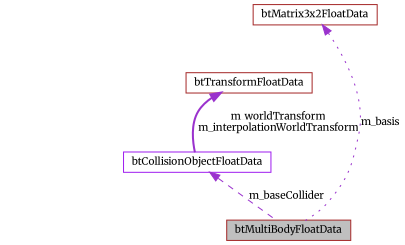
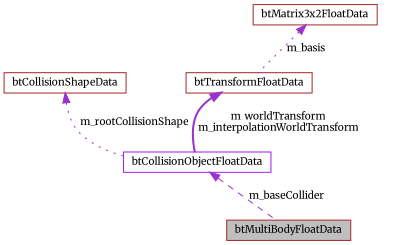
none -> (65, 83)
(359, 133) -> (278, 53)
